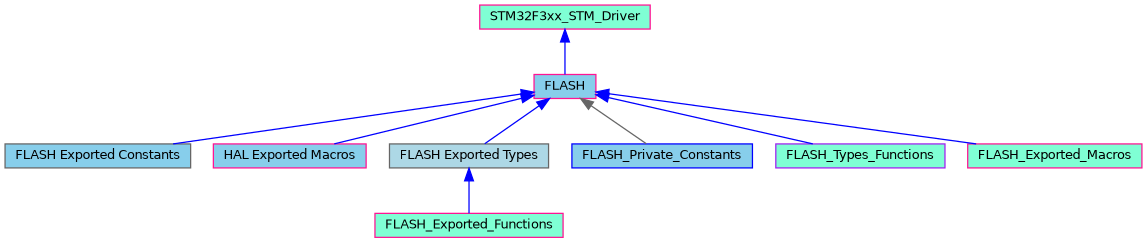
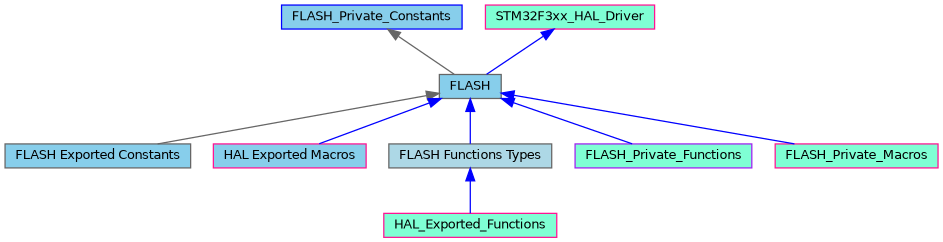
(565, 17) -> (570, 17)
(565, 86) -> (470, 86)
(347, 119) -> (292, 120)
(619, 125) -> (426, 55)
(469, 156) -> (470, 156)
(860, 156) -> (663, 156)
(1055, 156) -> (857, 156)
(469, 225) -> (470, 225)
